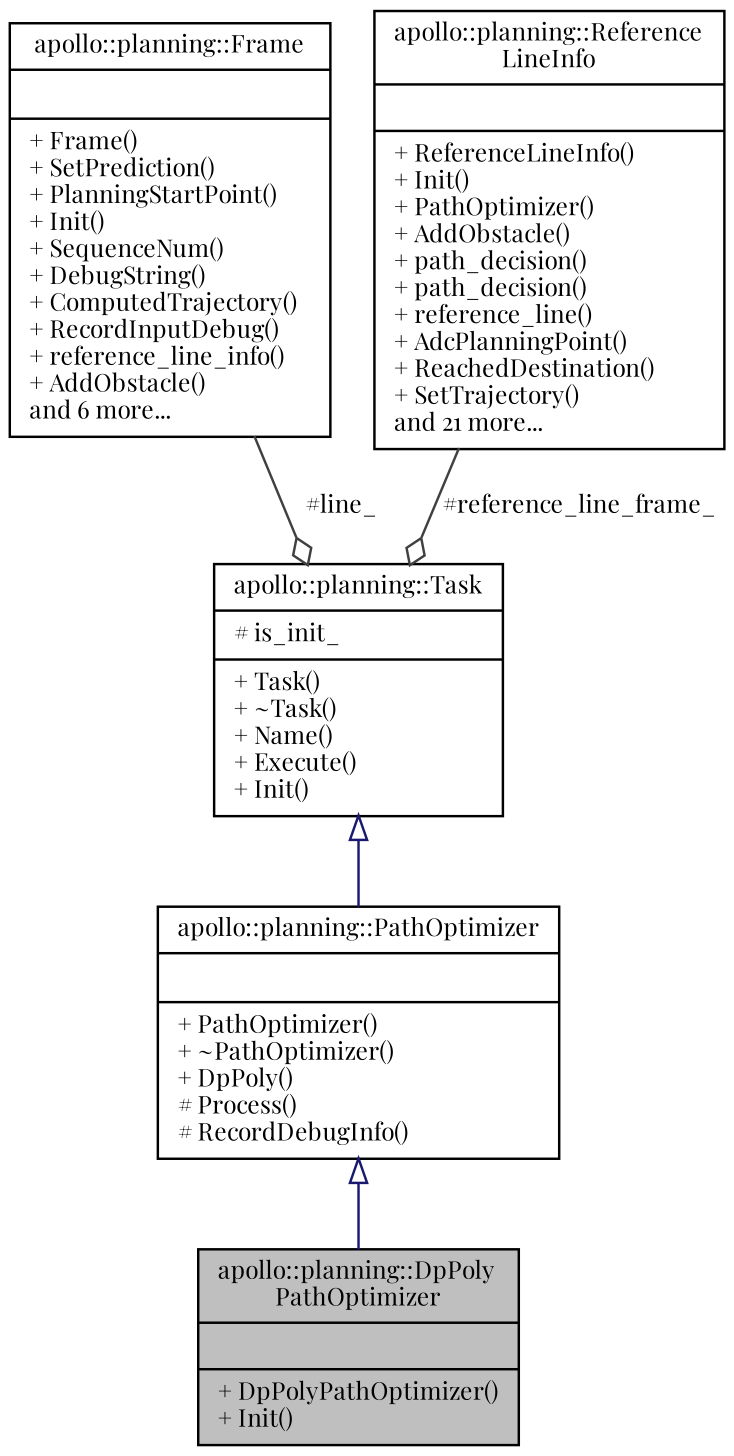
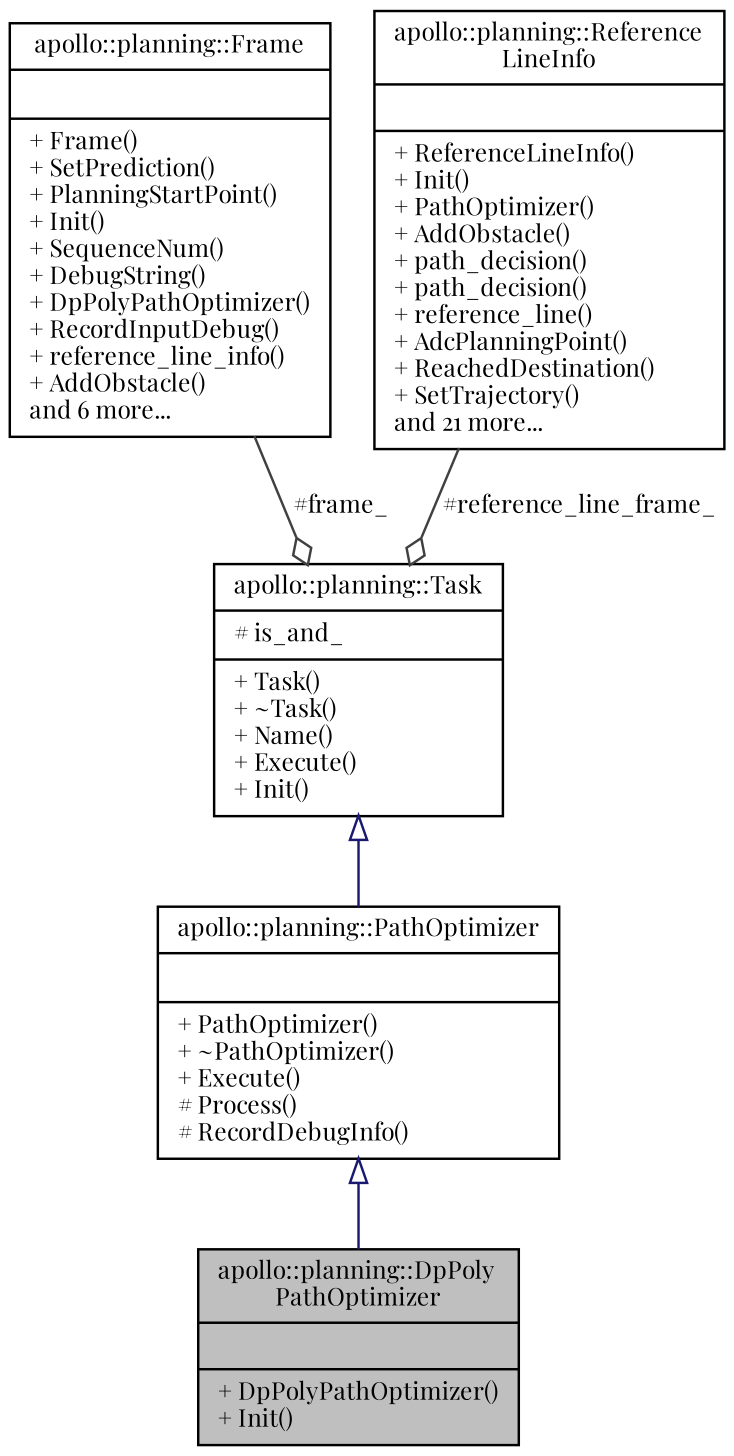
(164, 303) -> (170, 303)
(339, 507) -> (339, 507)
(288, 634) -> (290, 634)
(236, 1079) -> (240, 1079)
